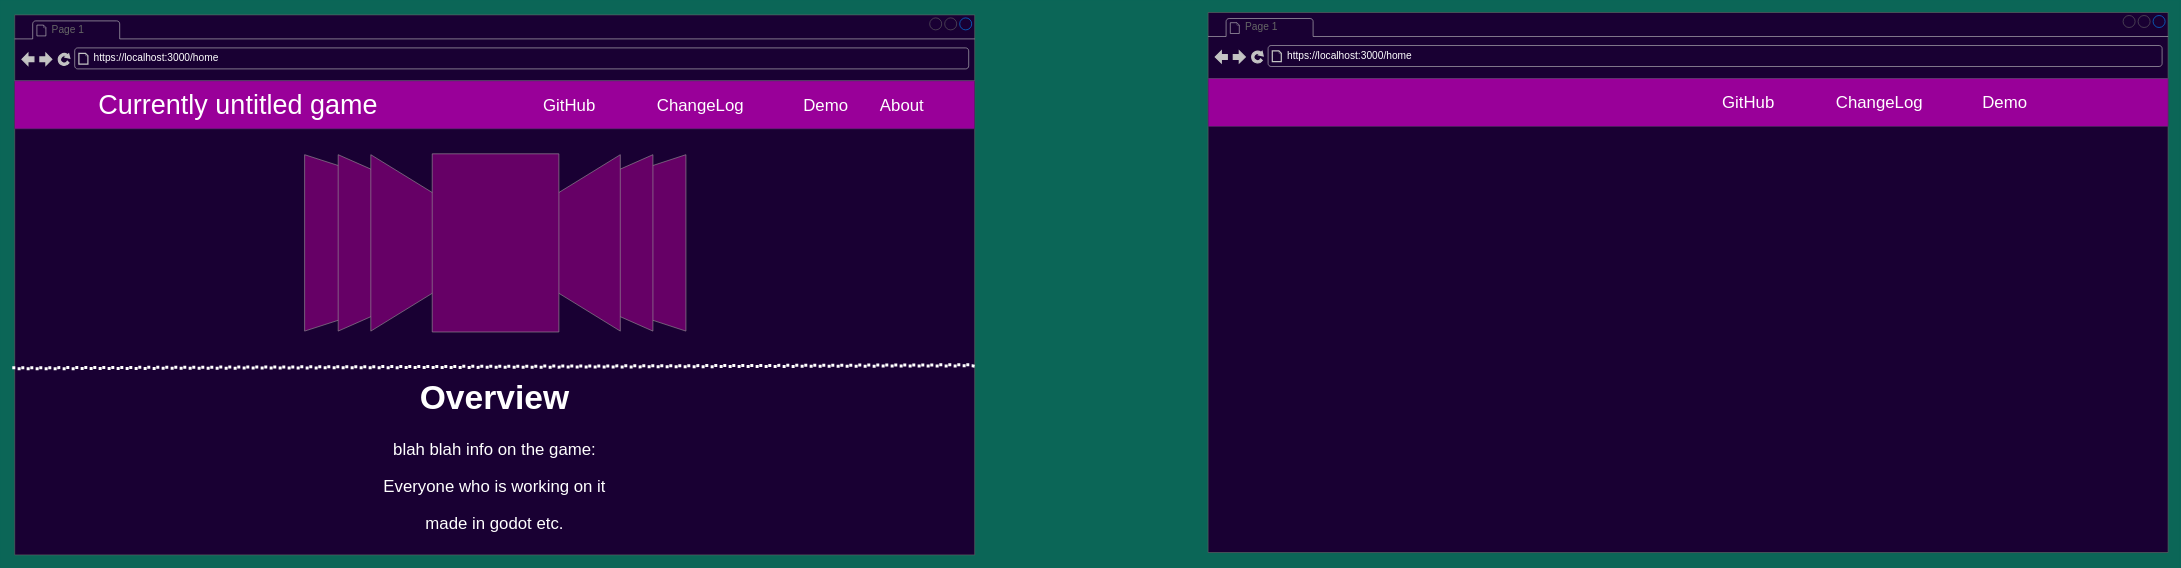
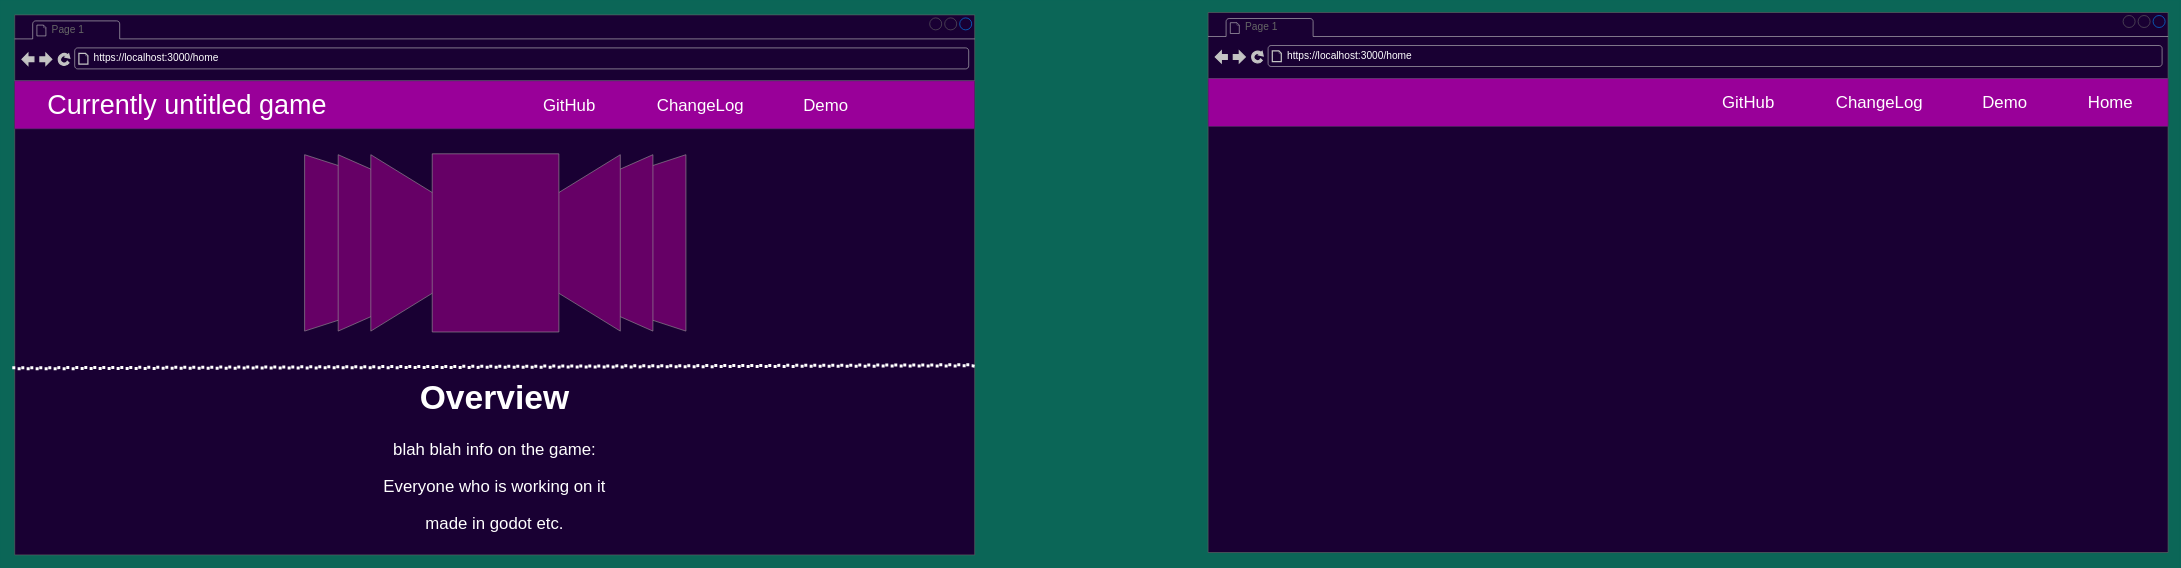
none -> (2111, 102)
(238, 105) -> (187, 105)
(902, 105) -> none
